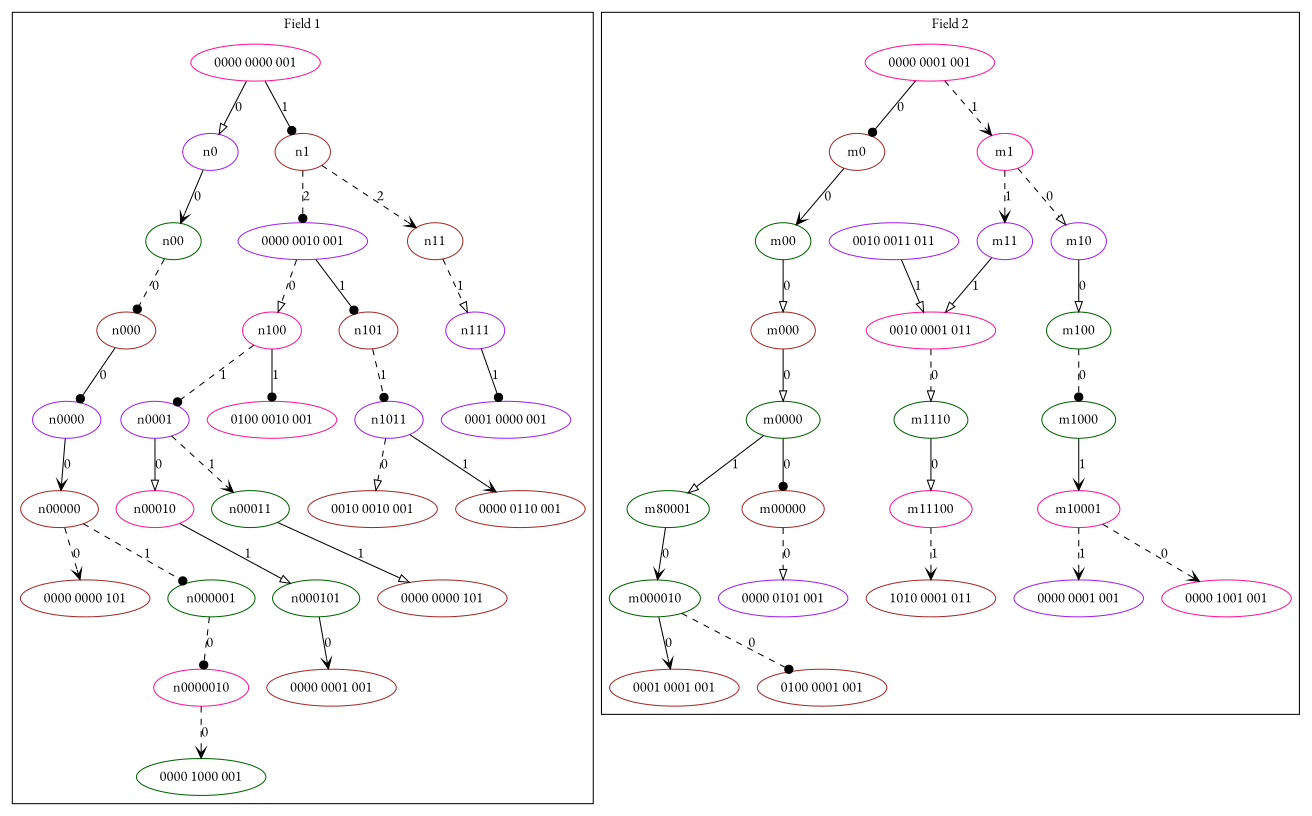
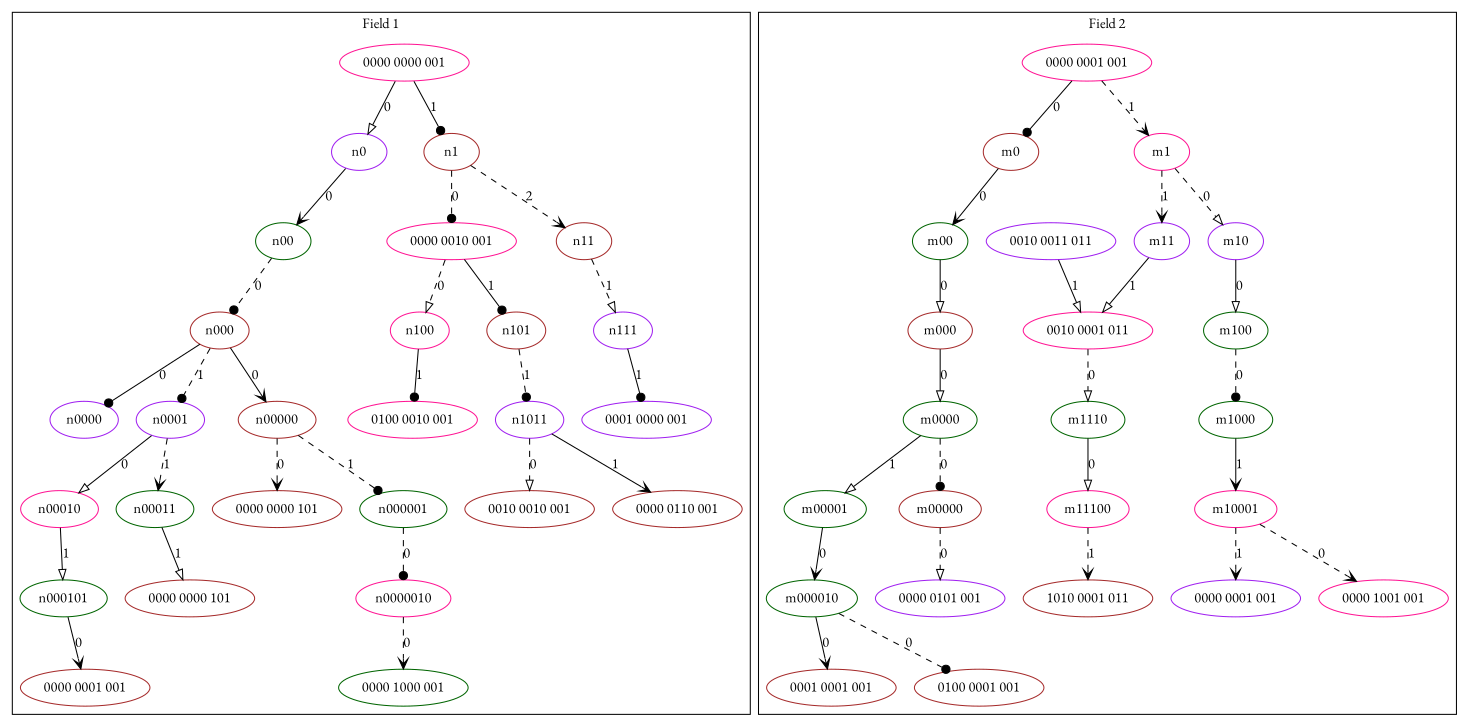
(306, 197) -> (455, 197)
(303, 241) -> (452, 241)
(217, 372) -> (197, 372)
(64, 459) -> (245, 371)
(783, 460) -> (940, 460)
(668, 509) -> (825, 509)
